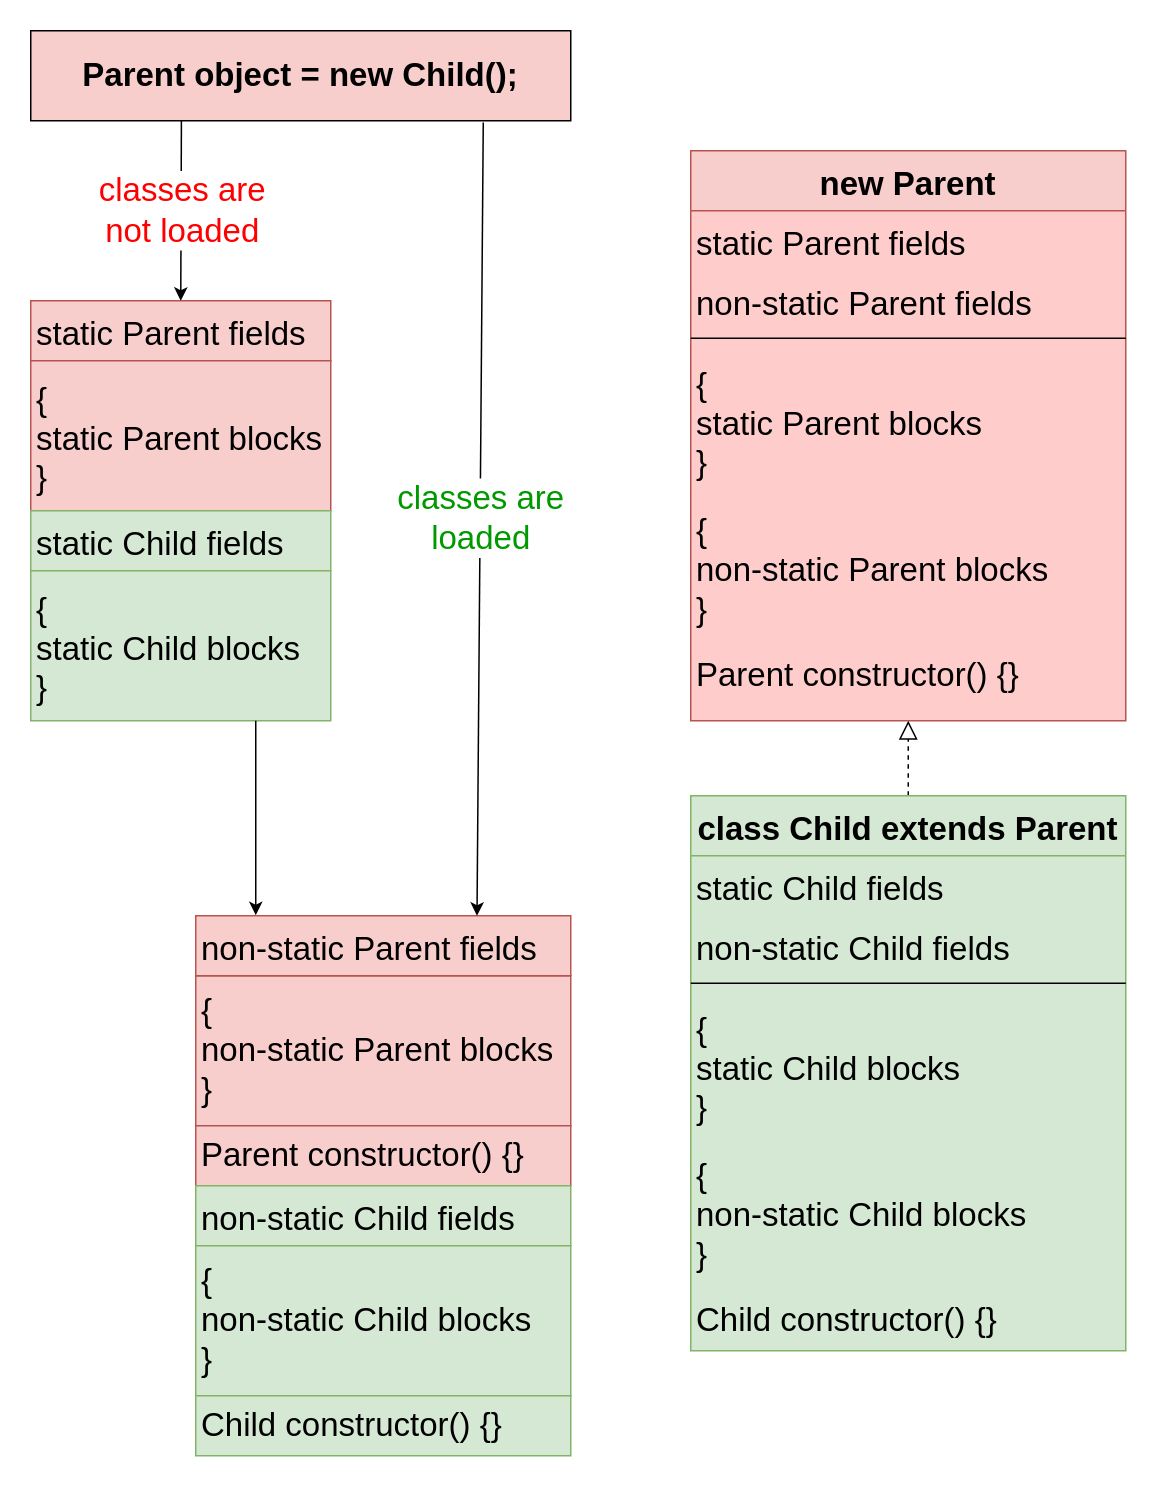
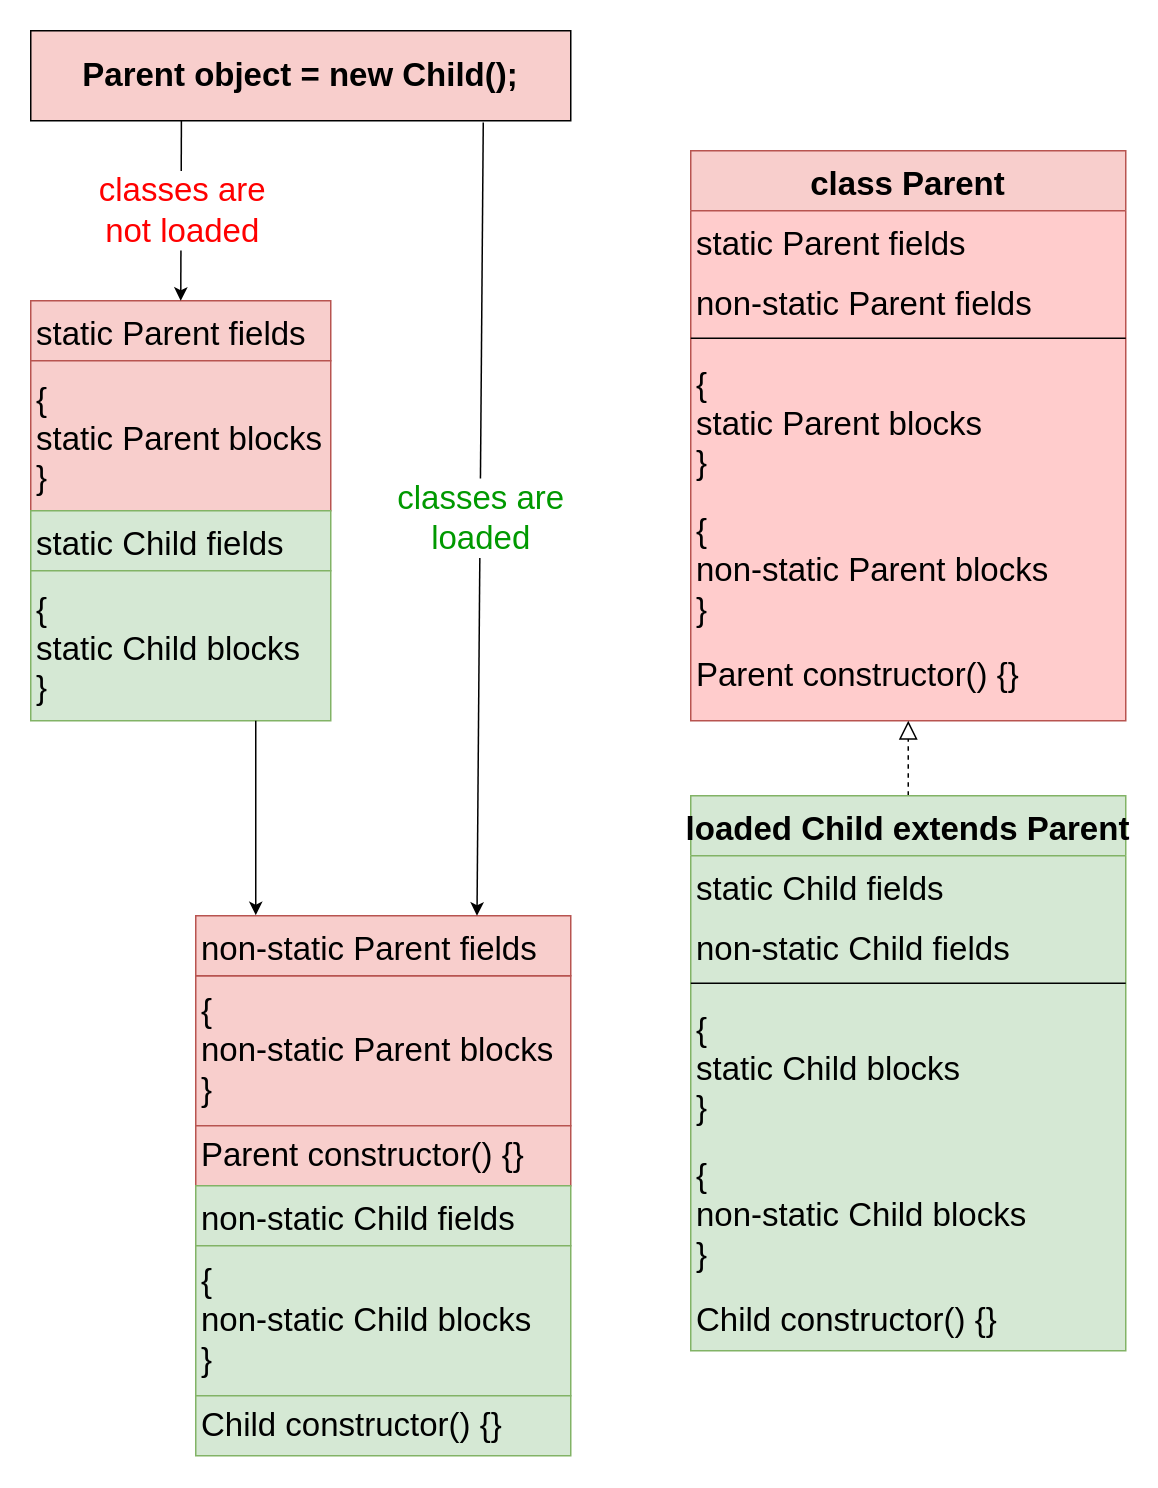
(908, 184) -> (908, 184)
(908, 829) -> (908, 829)
